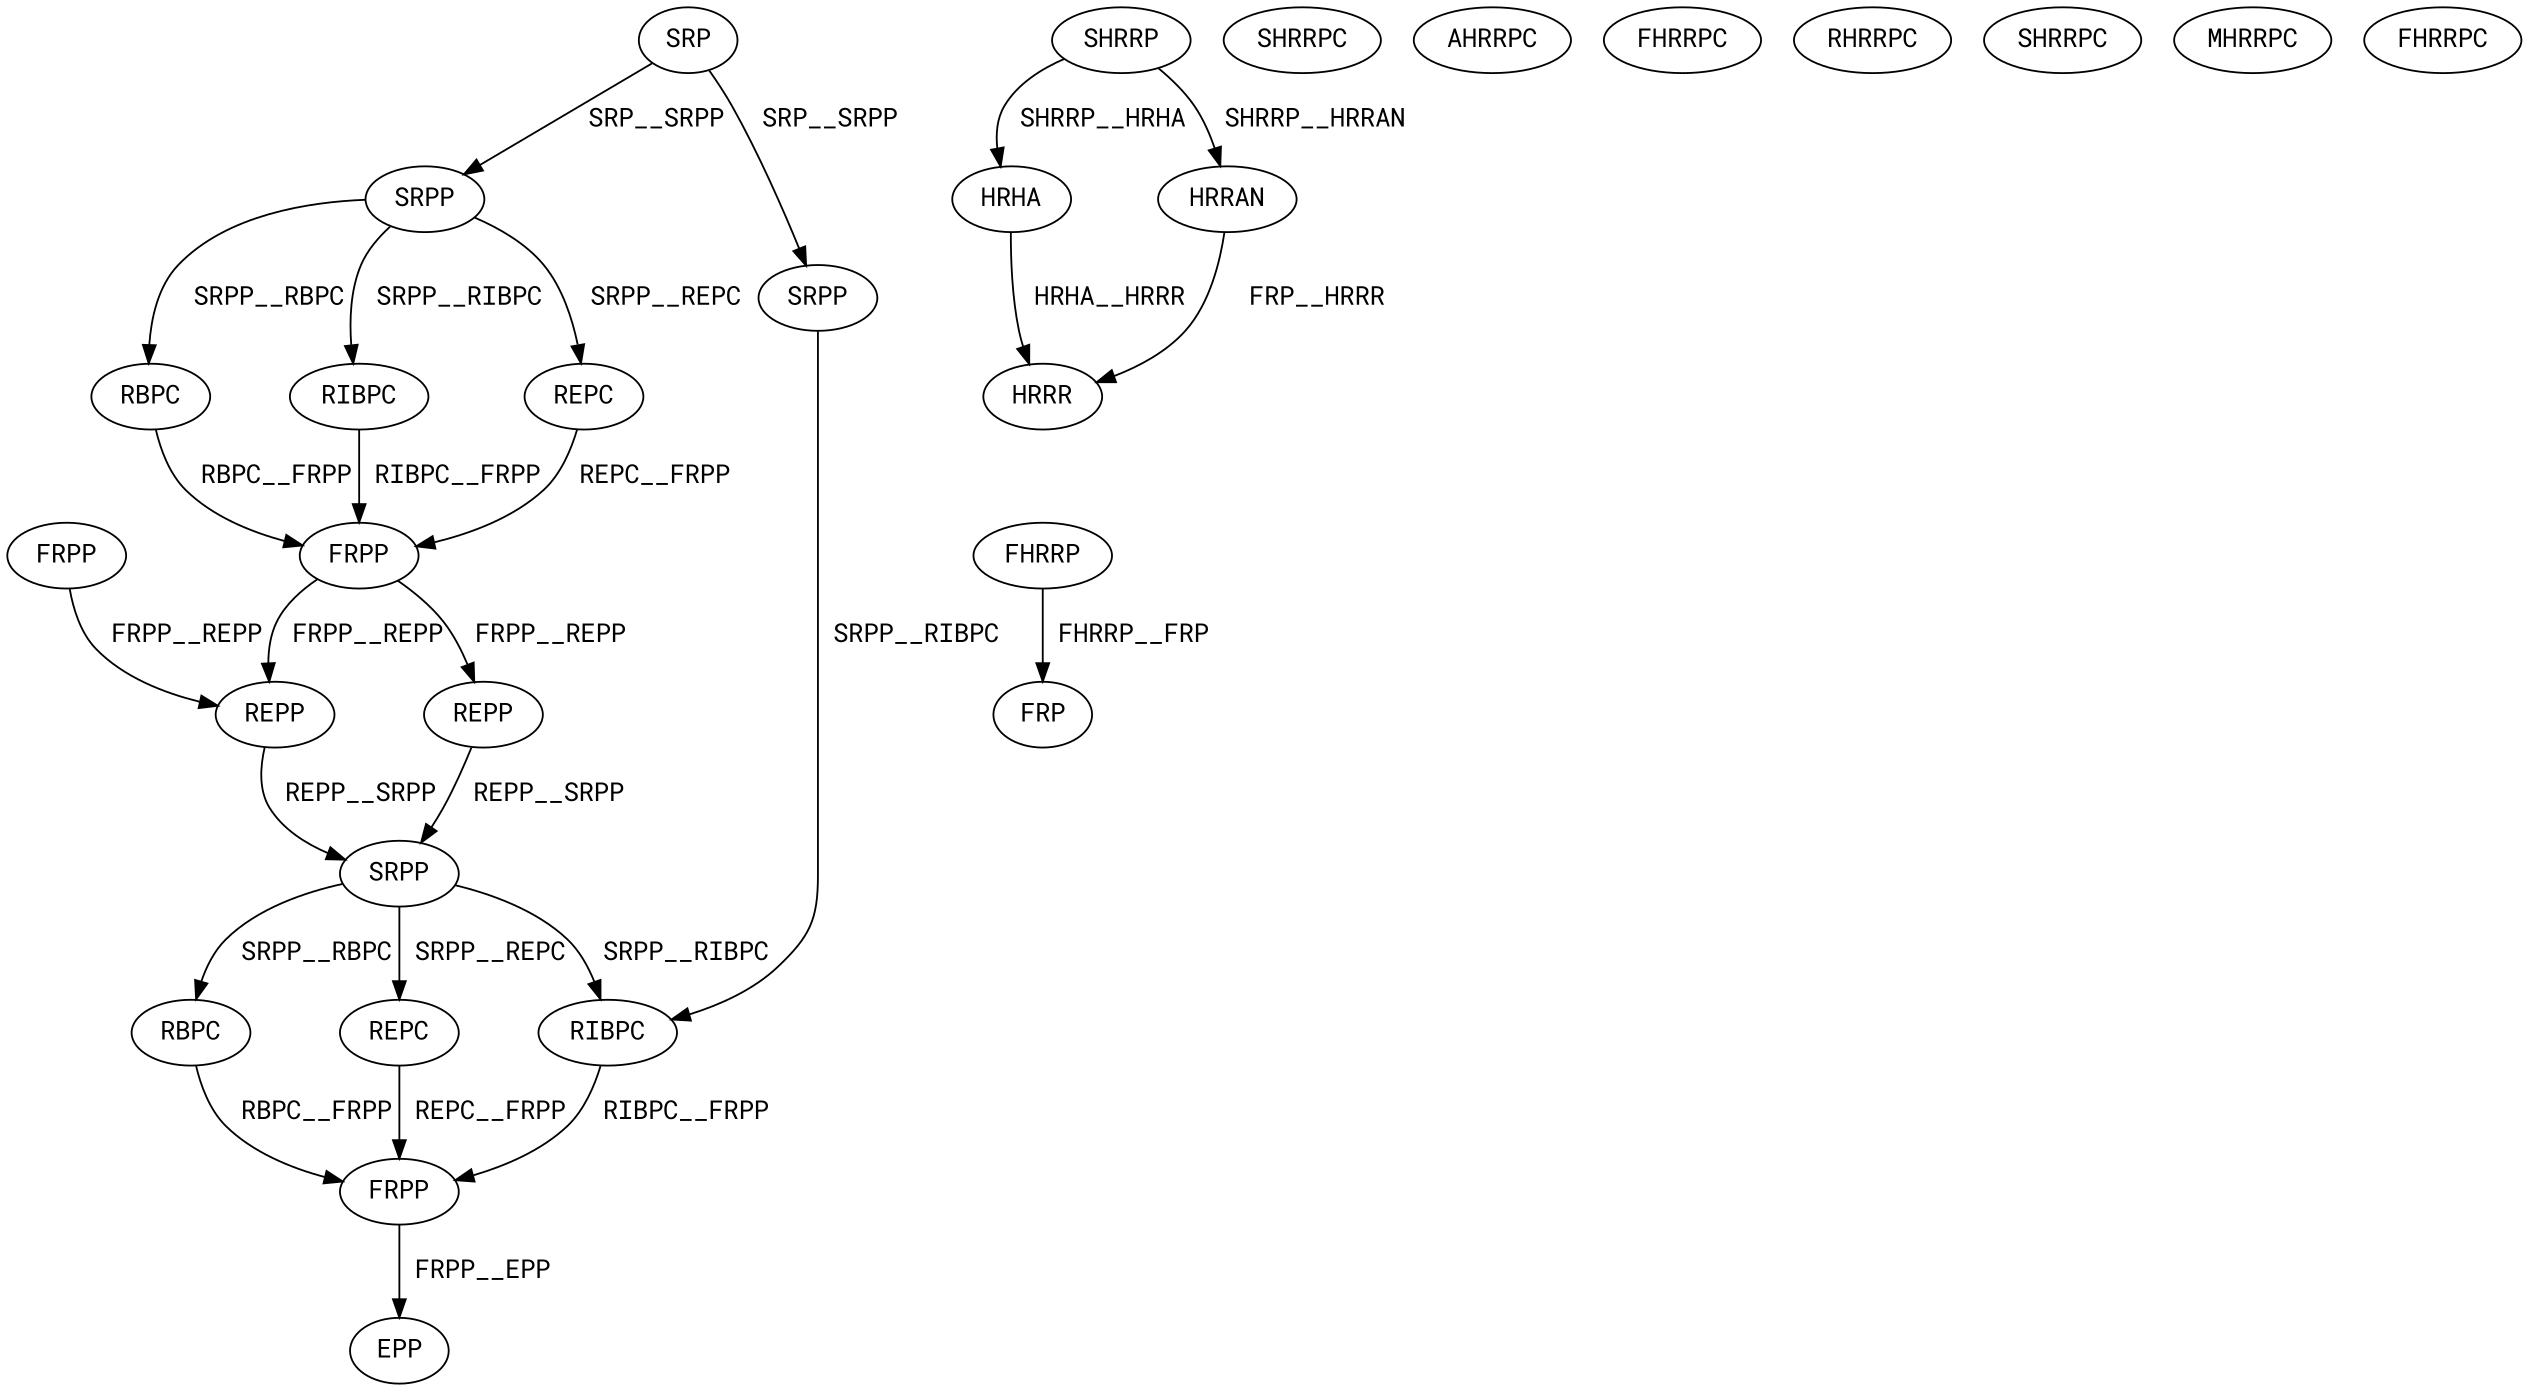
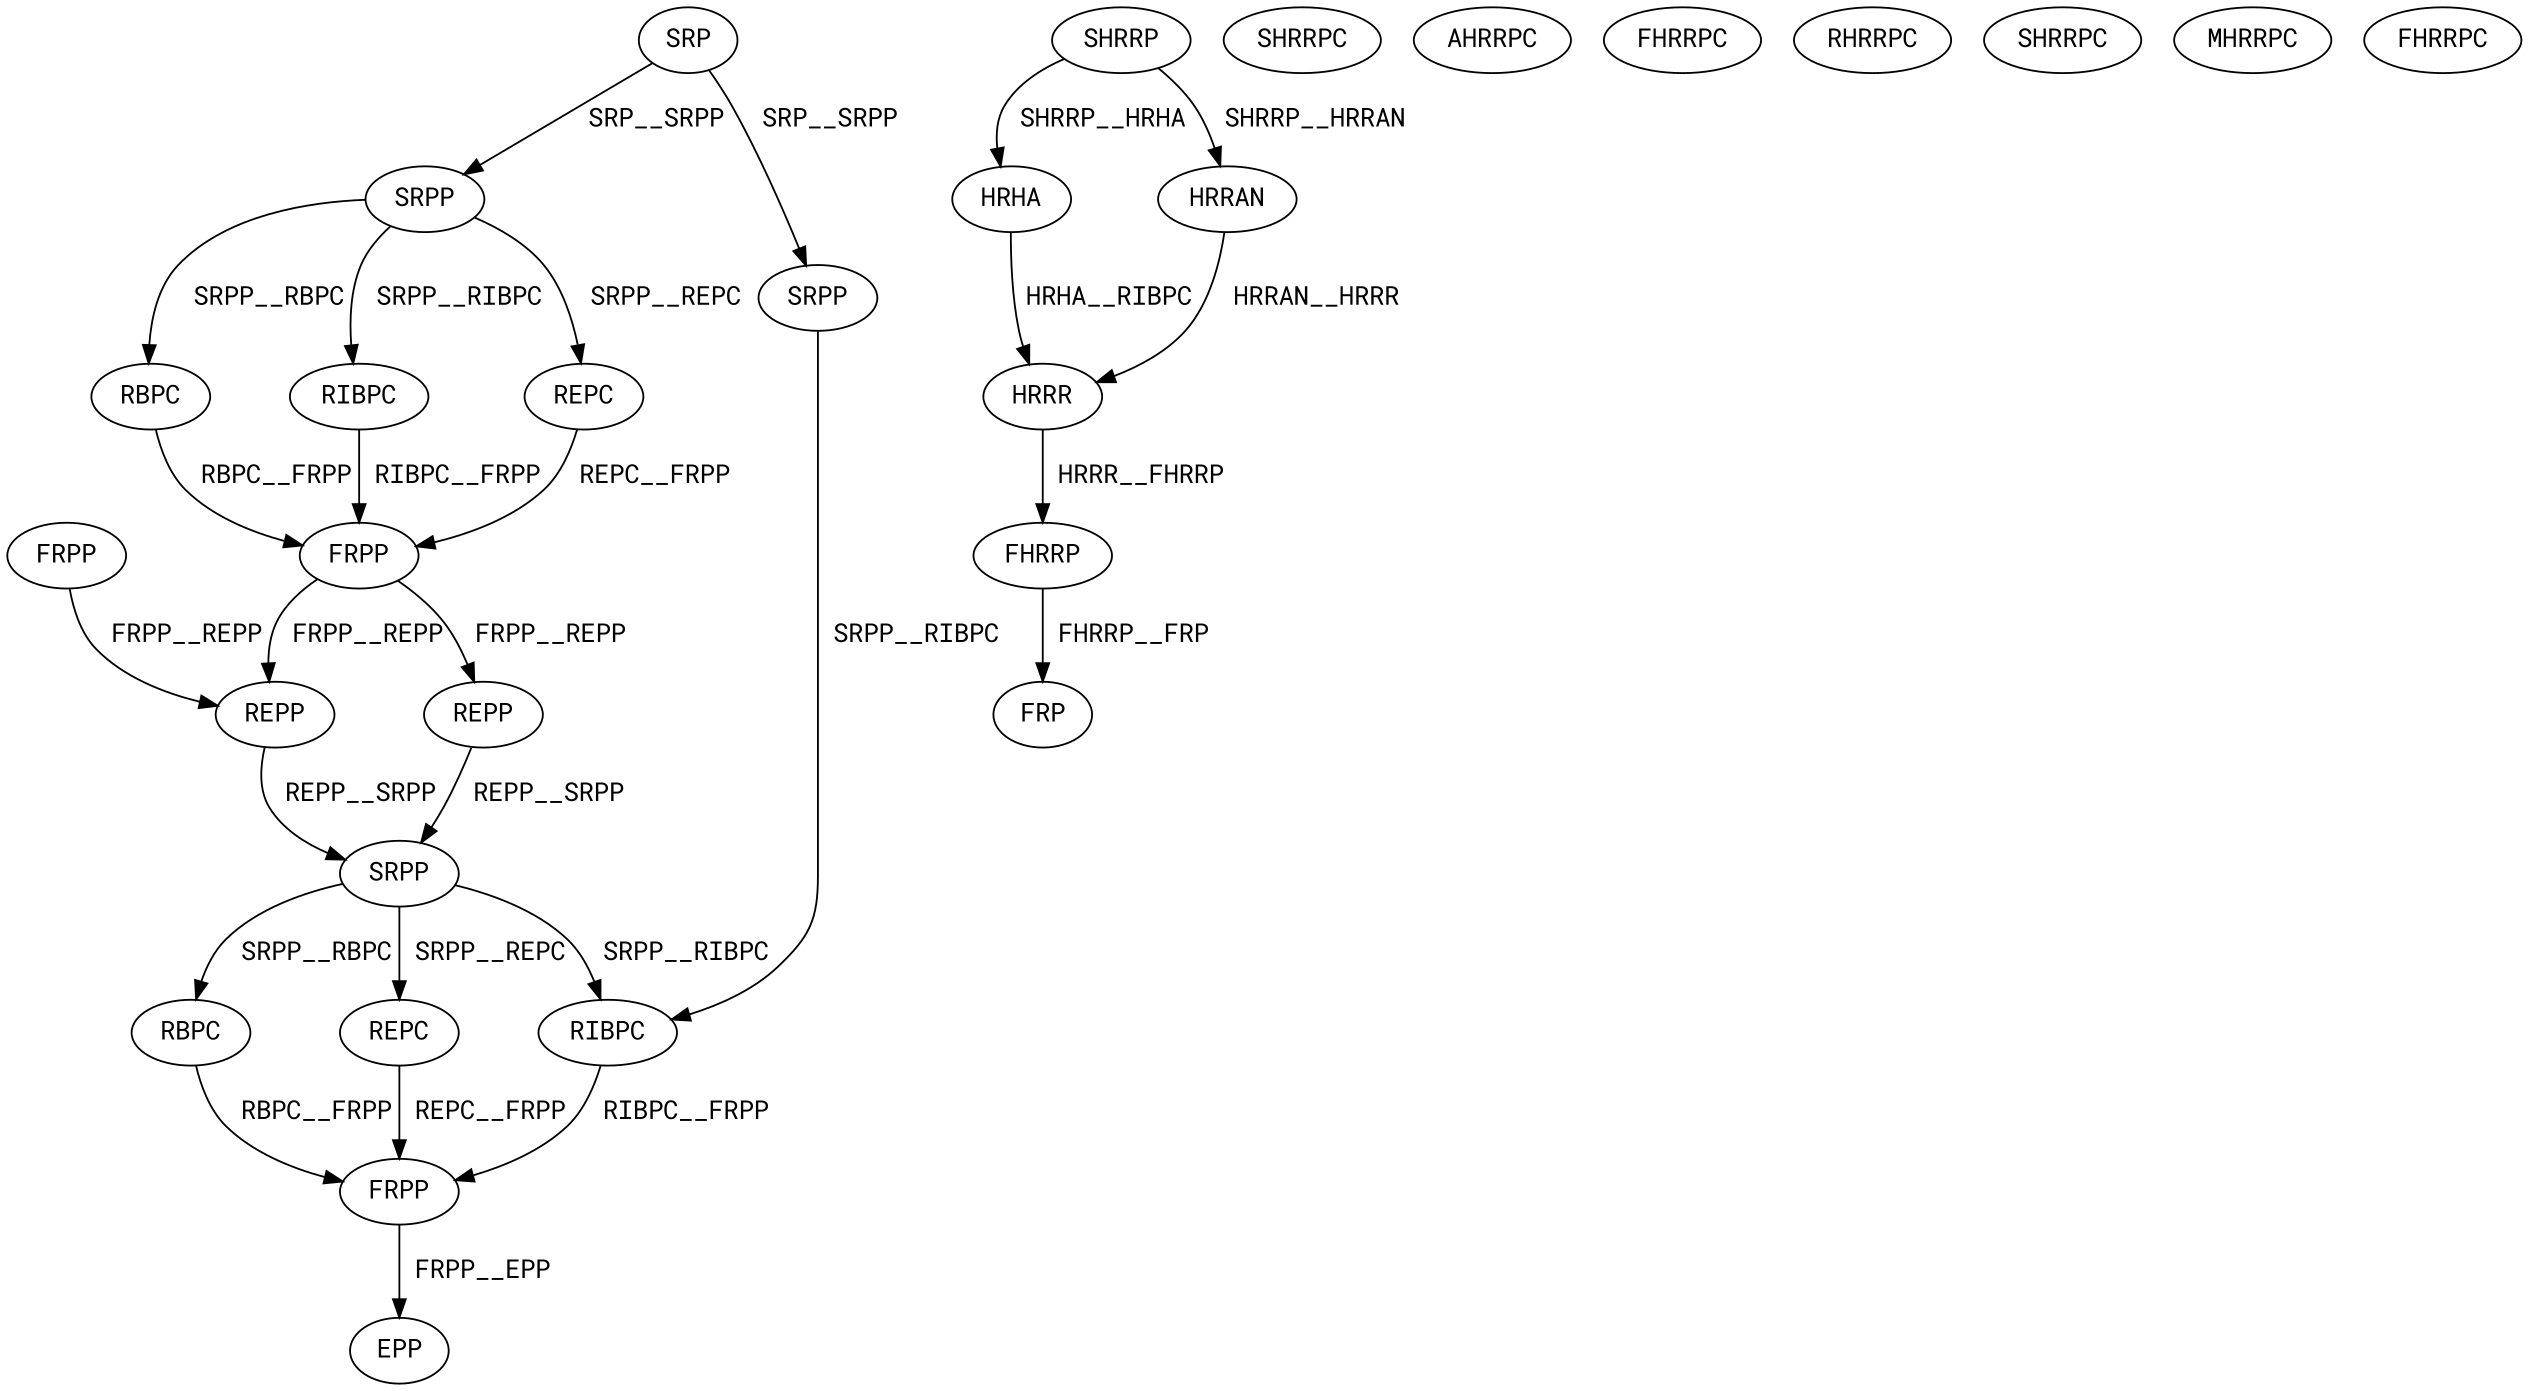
(1102, 298) -> (1102, 298)
(1310, 298) -> (1310, 298)
none -> (1043, 467)
